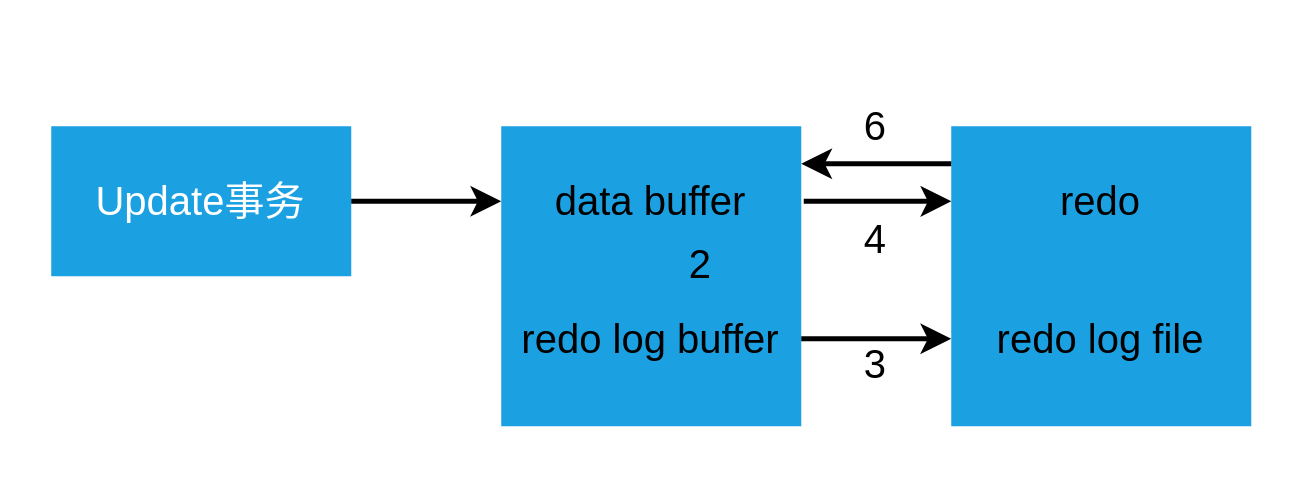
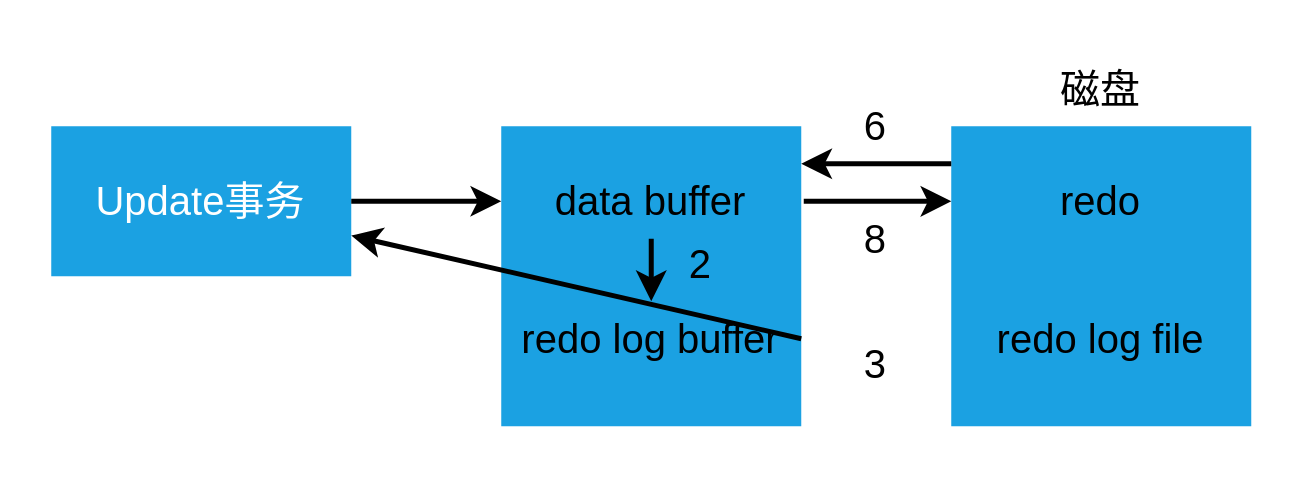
none -> (1101, 89)
(876, 239) -> (876, 239)
none -> (651, 259)
(865, 339) -> (587, 290)
